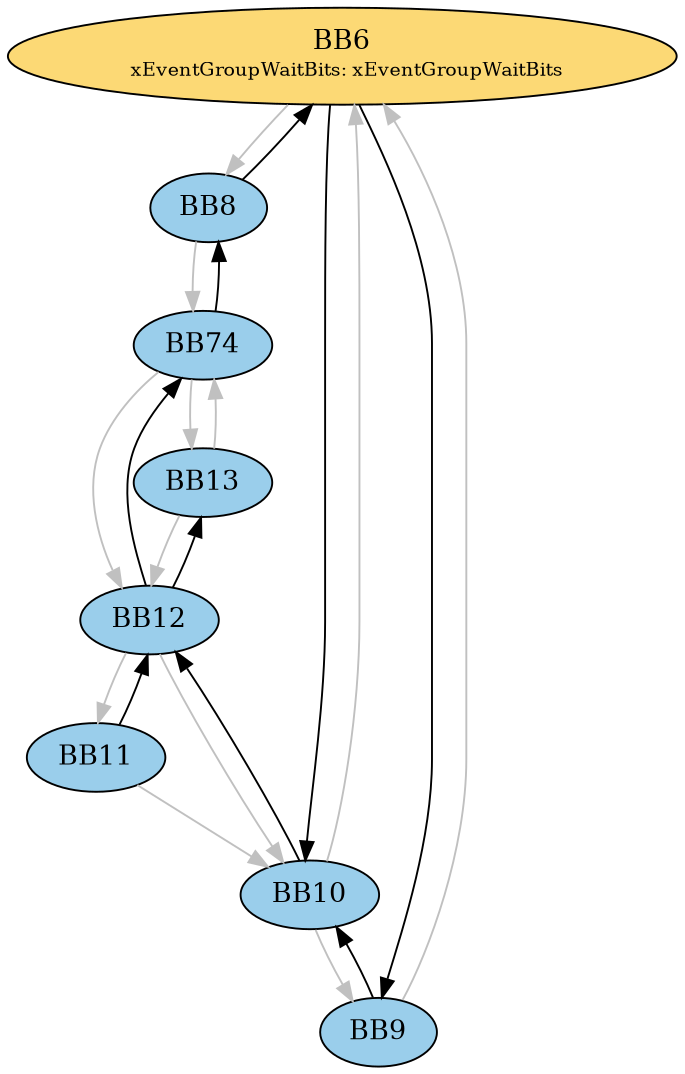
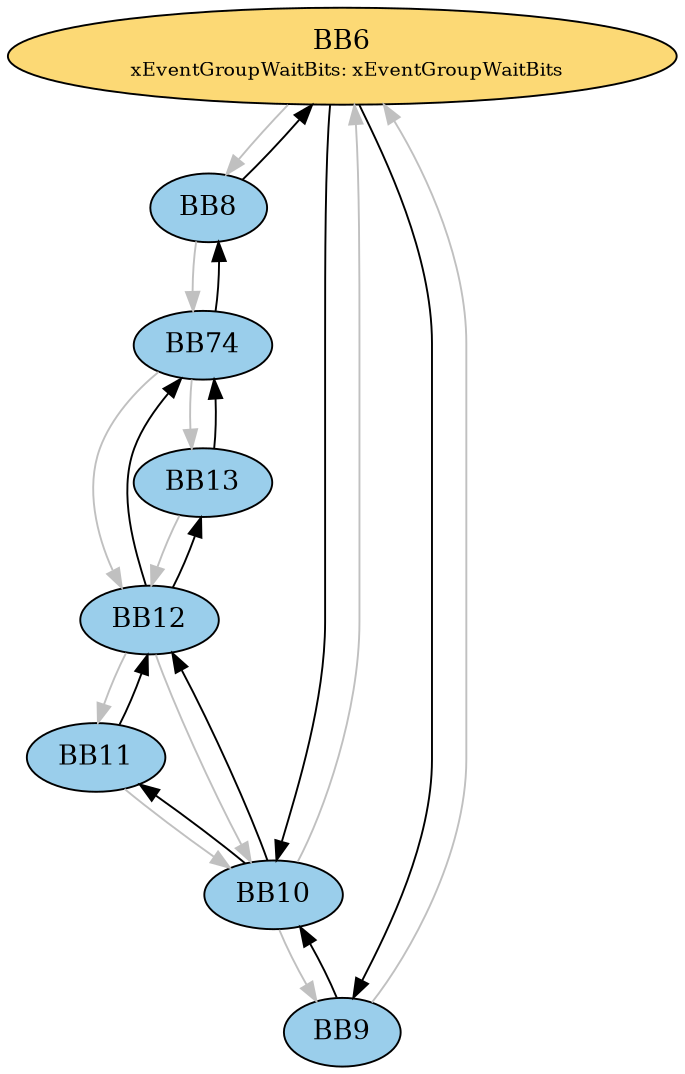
(216, 424) -> (216, 424)
none -> (201, 829)
